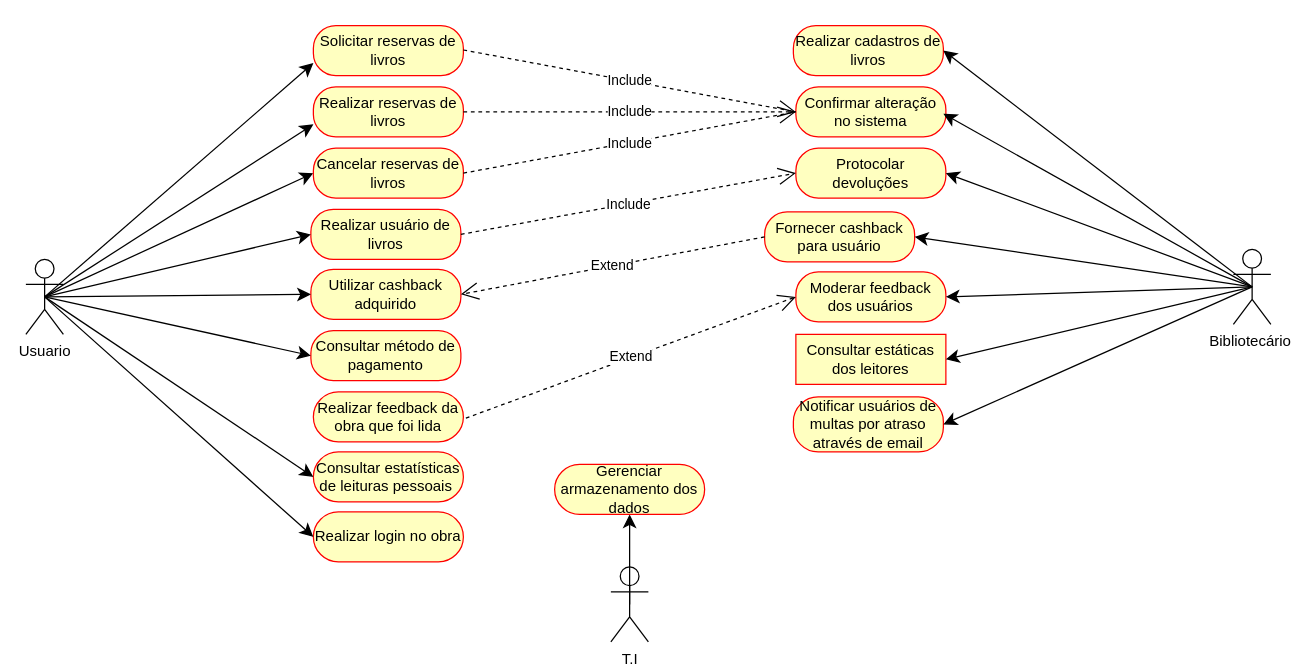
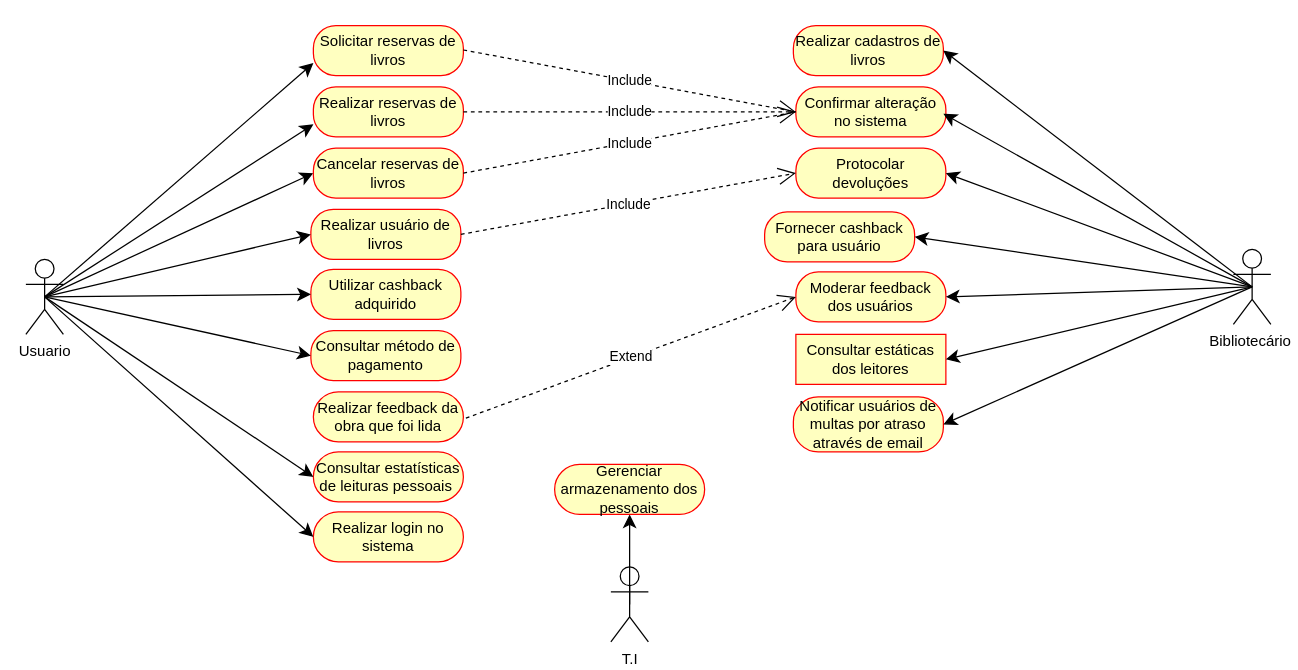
(614, 265) -> none
(629, 489) -> (629, 489)
(388, 537) -> (388, 537)
